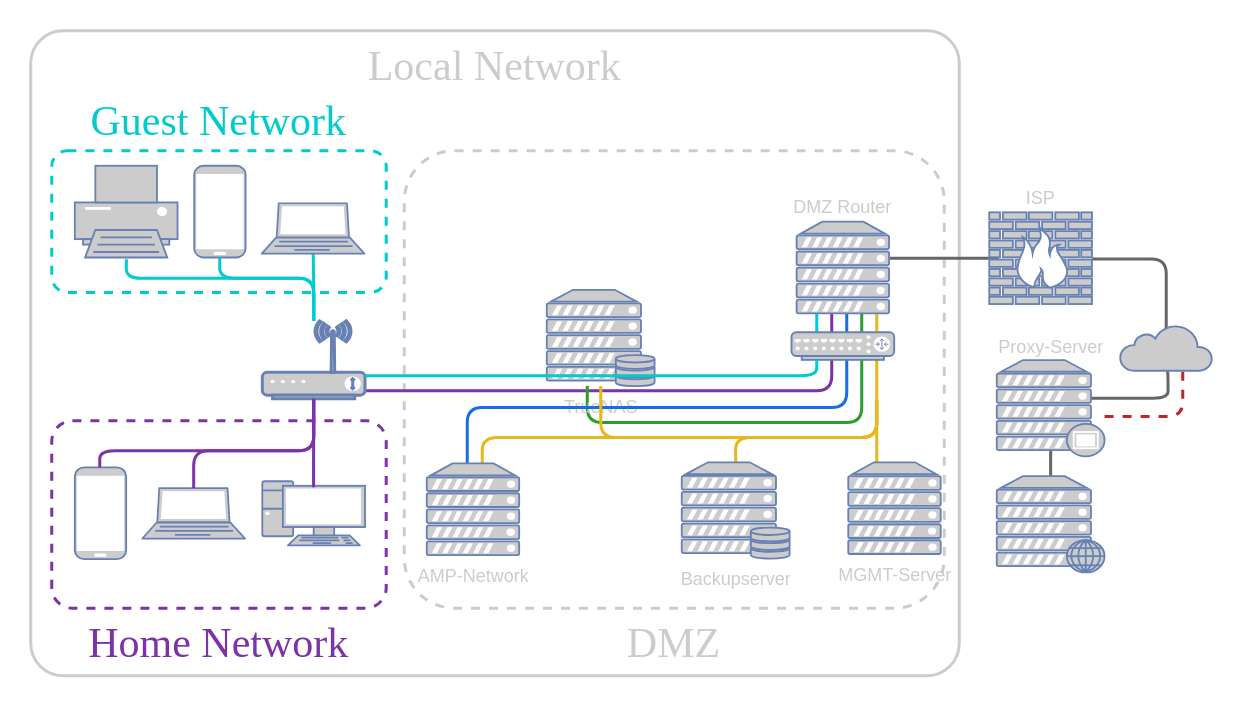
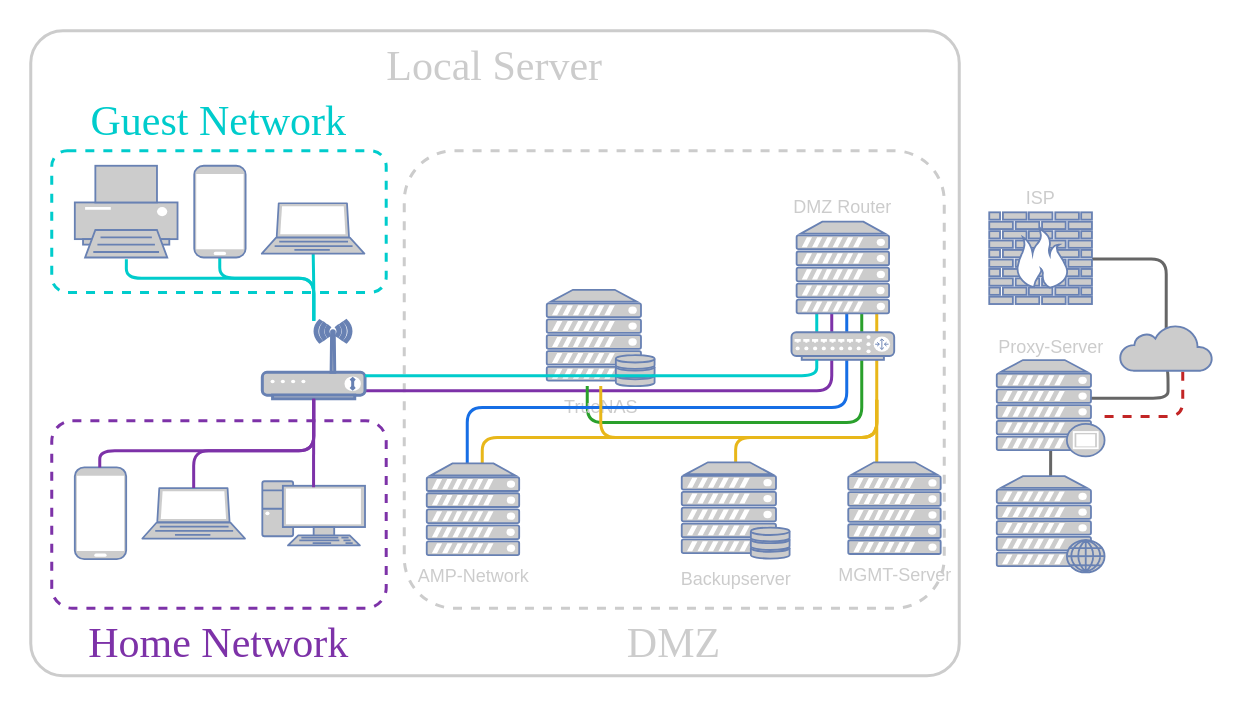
(495, 66) -> (495, 66)
(947, 258) -> none
